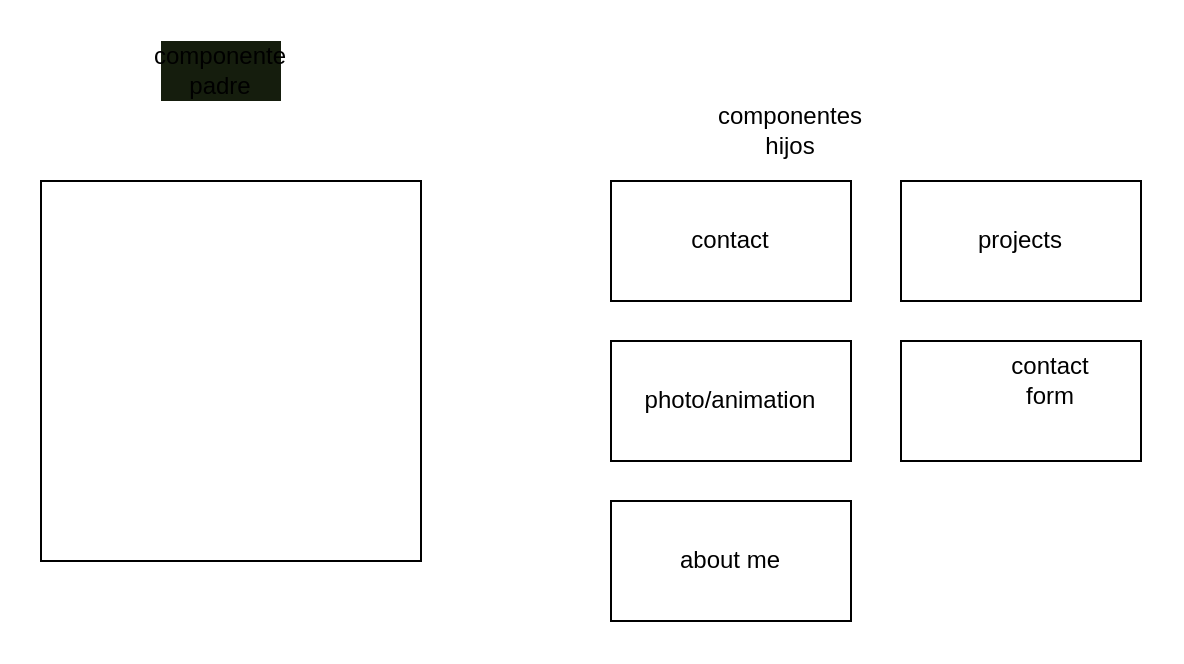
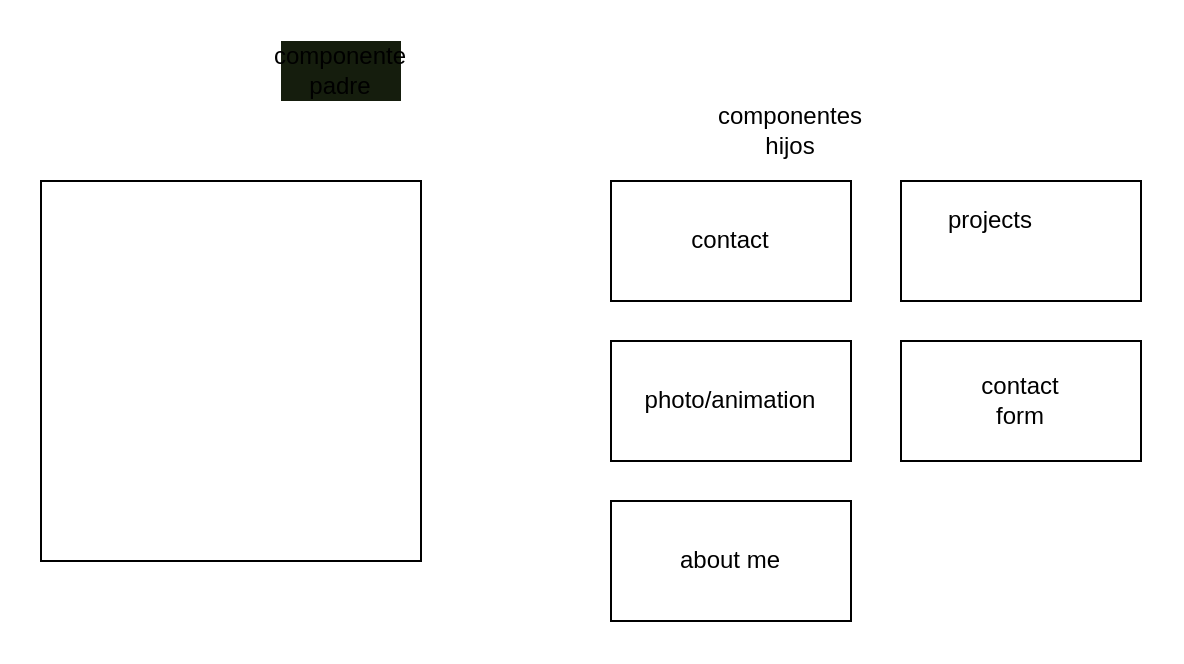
(221, 71) -> (341, 71)
(1021, 241) -> (991, 221)
(1051, 381) -> (1021, 401)
